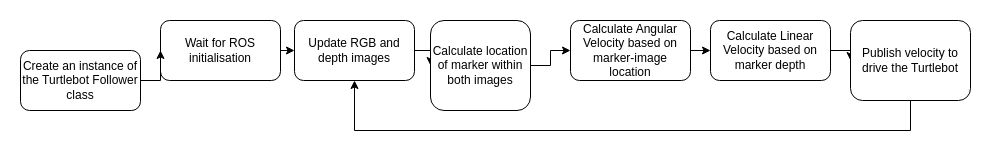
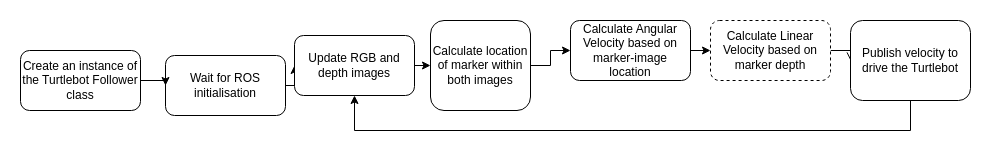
(221, 51) -> (226, 86)
(355, 51) -> (355, 66)
(771, 51) -> (771, 51)
(849, 51) -> (851, 52)
